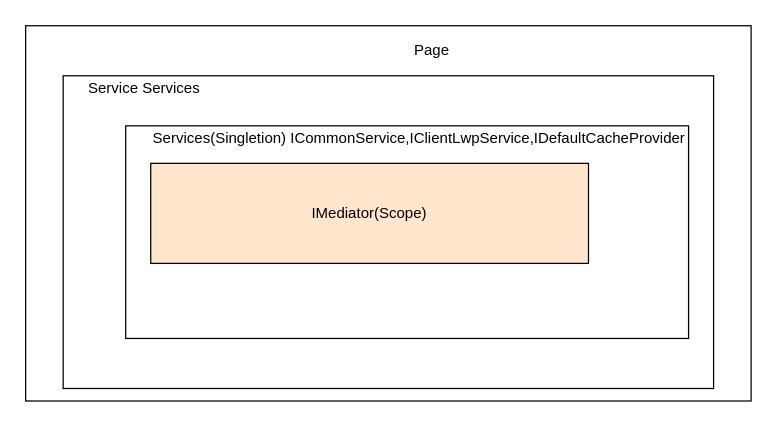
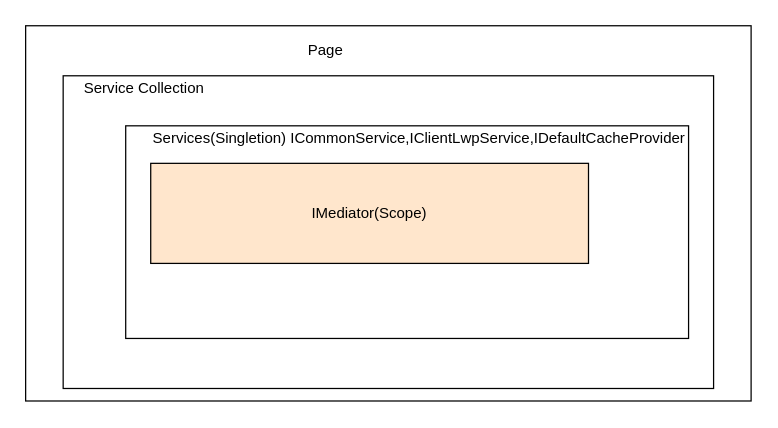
(432, 51) -> (326, 51)
(144, 88) -> (144, 88)
